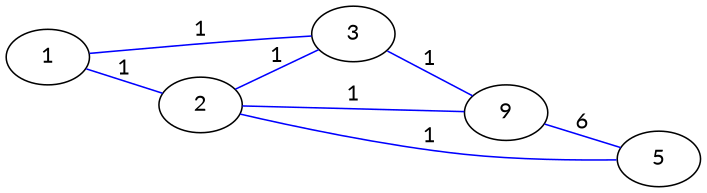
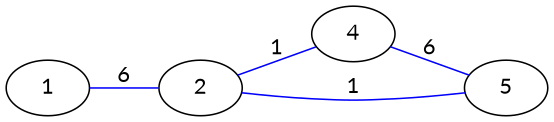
(353, 34) -> none
(124, 69) -> (124, 76)
(506, 113) -> (353, 34)
